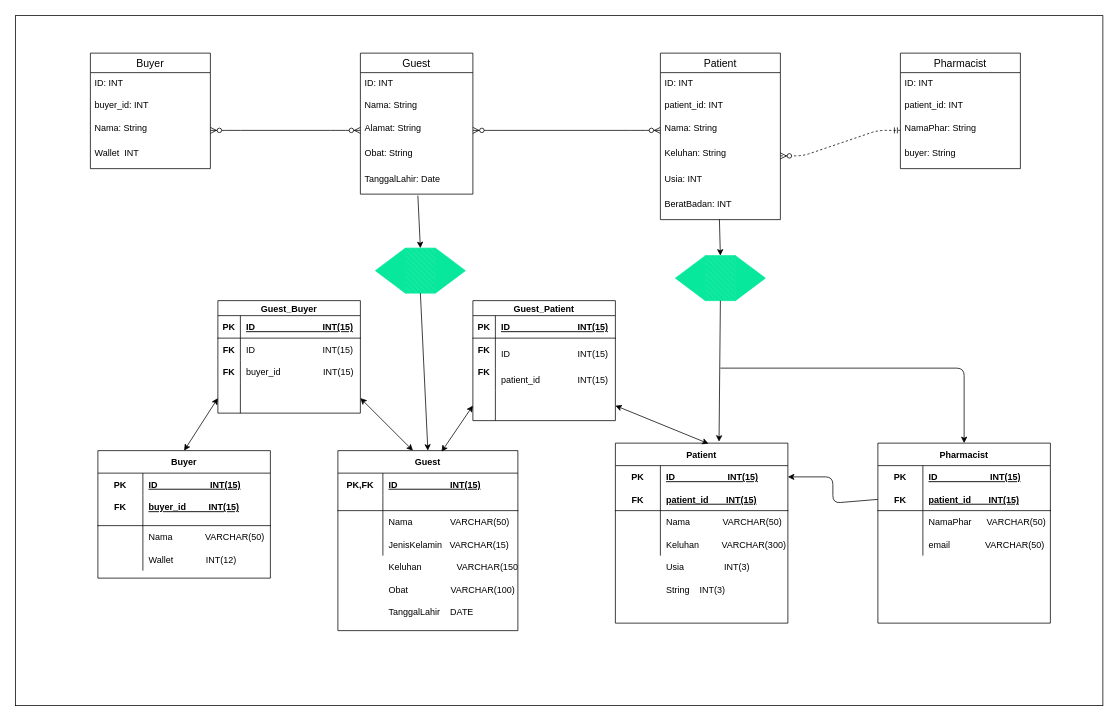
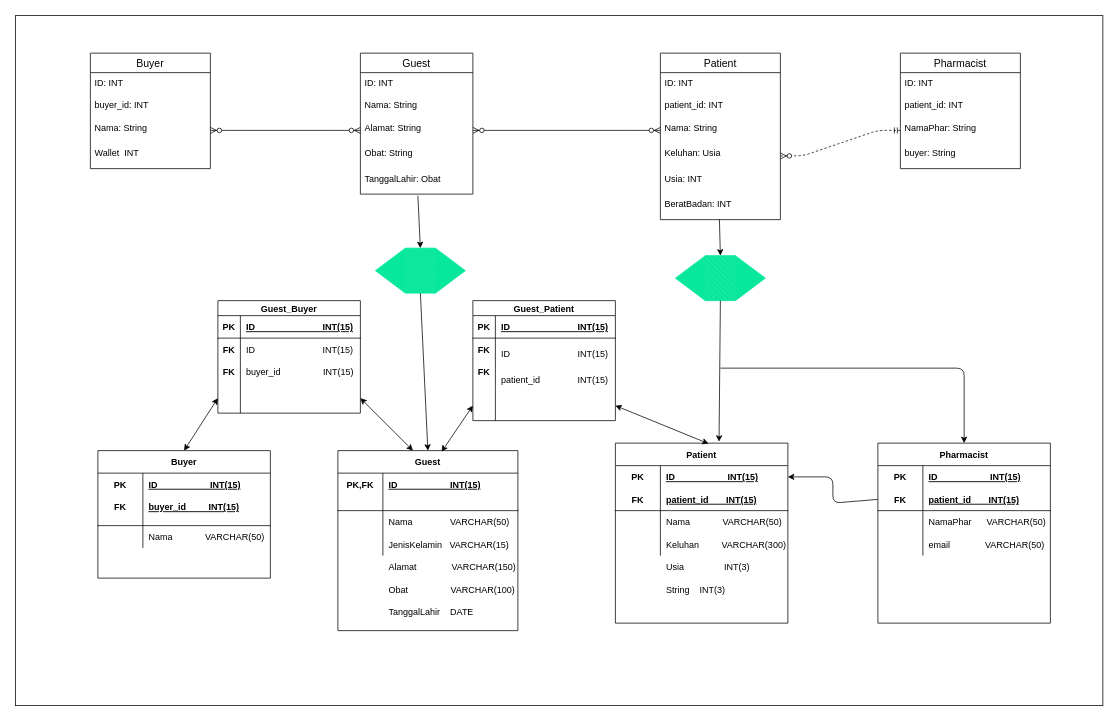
(698, 153) -> (693, 153)
(405, 179) -> (405, 179)
(207, 559) -> none
(462, 567) -> (460, 567)
